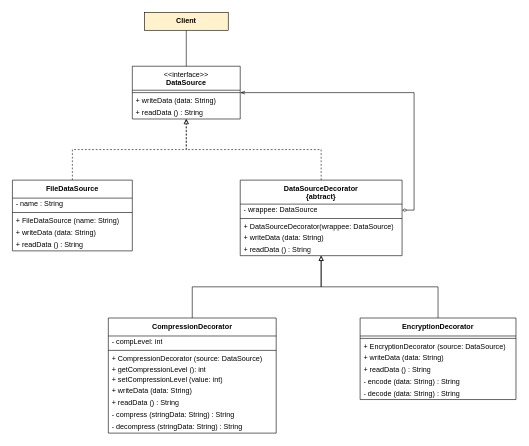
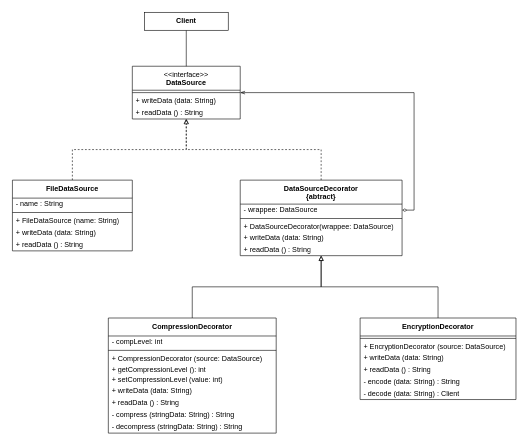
(186, 21) -> (186, 21)
(420, 394) -> (419, 394)
